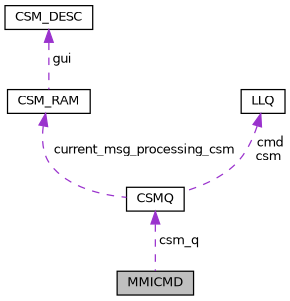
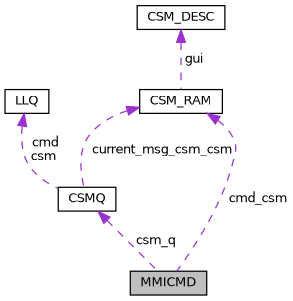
(143, 150) -> (160, 150)
none -> (221, 197)
